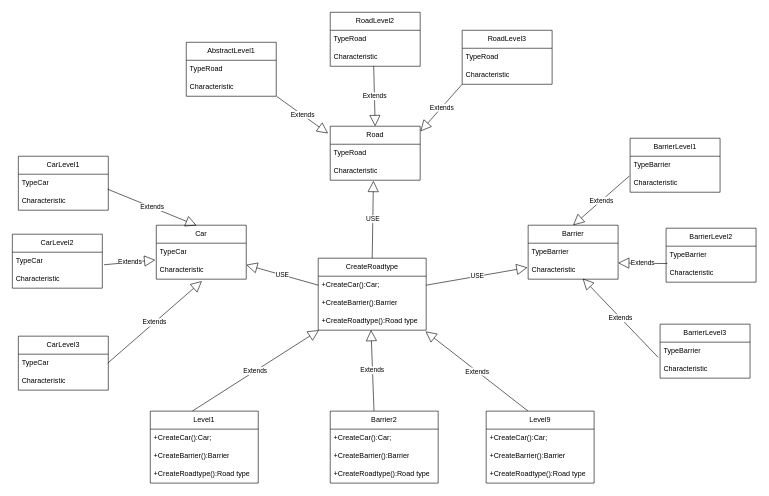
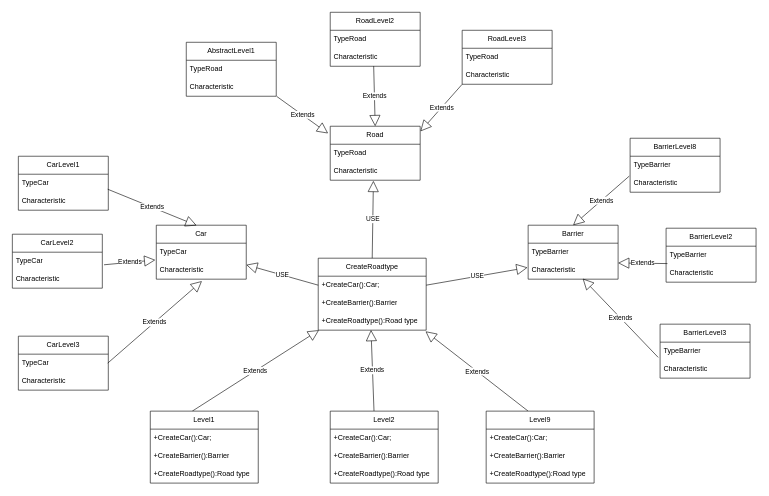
(675, 147) -> (675, 147)
(384, 420) -> (384, 420)
